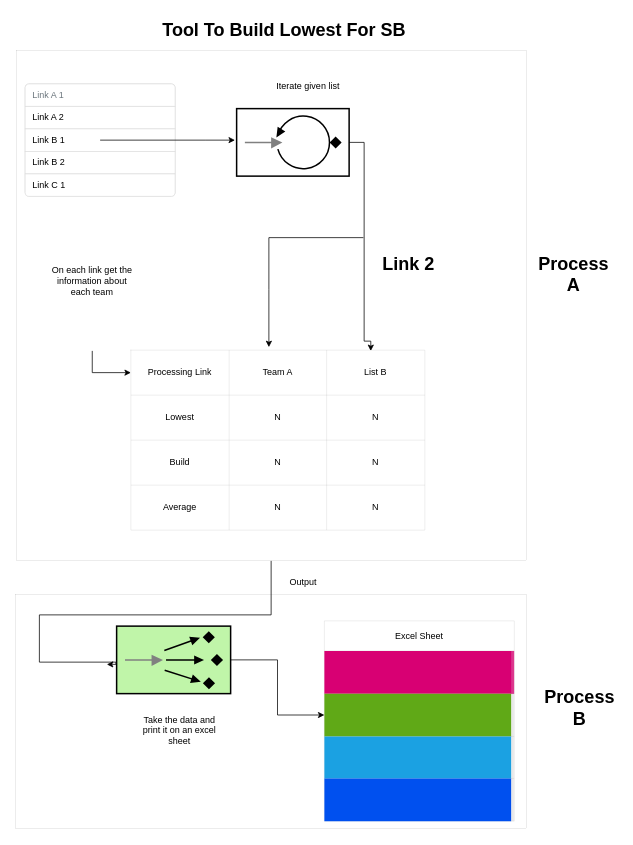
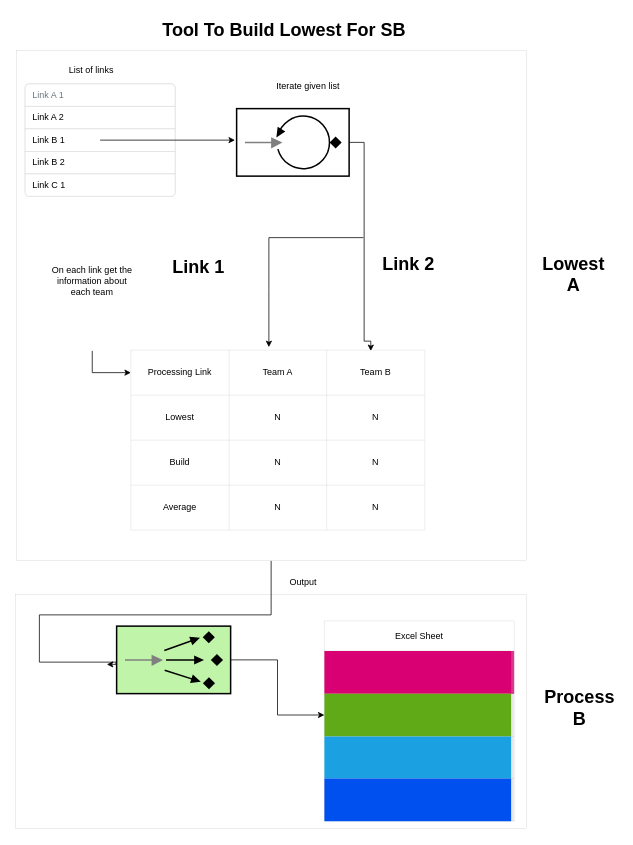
none -> (92, 70)
none -> (198, 267)
(574, 274) -> (574, 274)
(376, 372) -> (376, 372)
(180, 730) -> none
